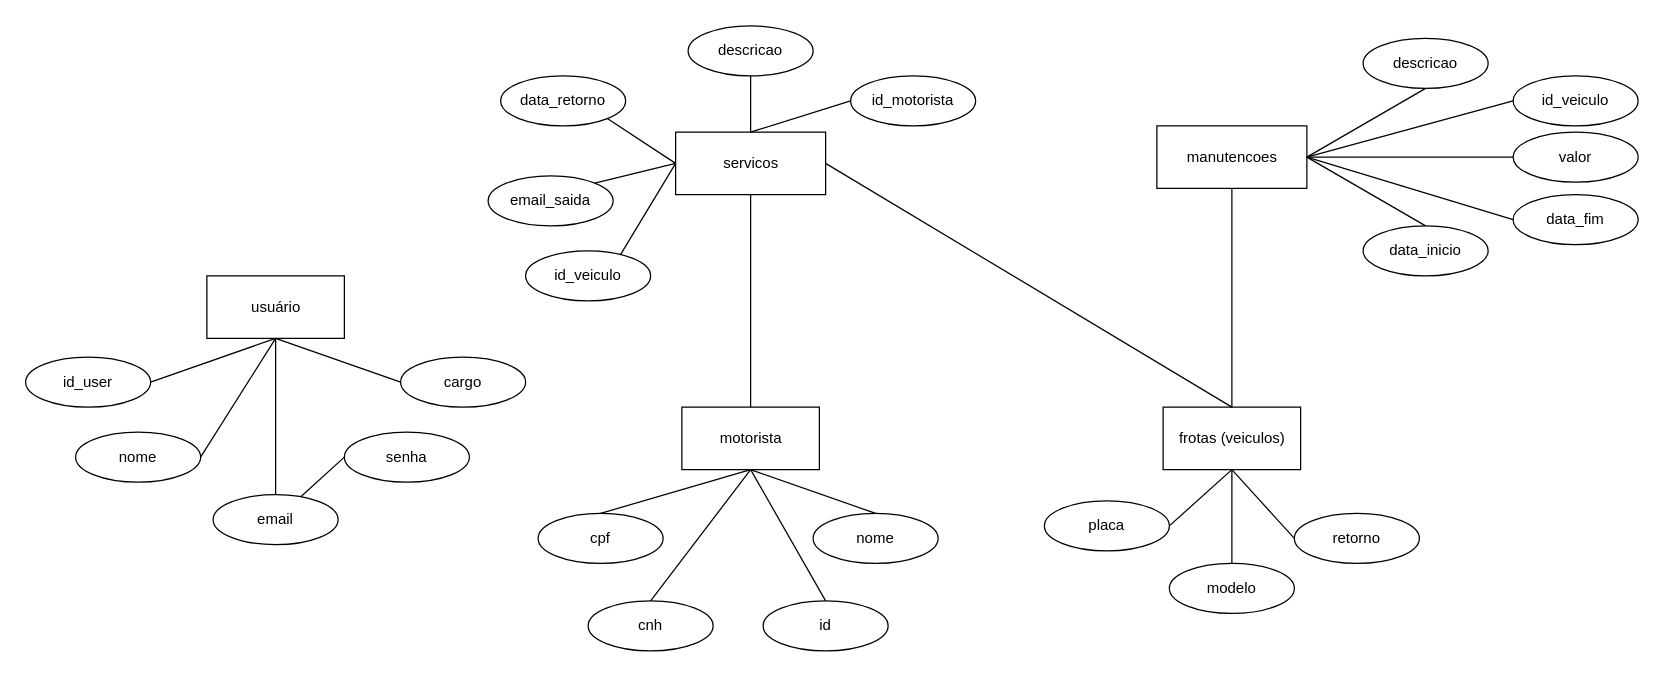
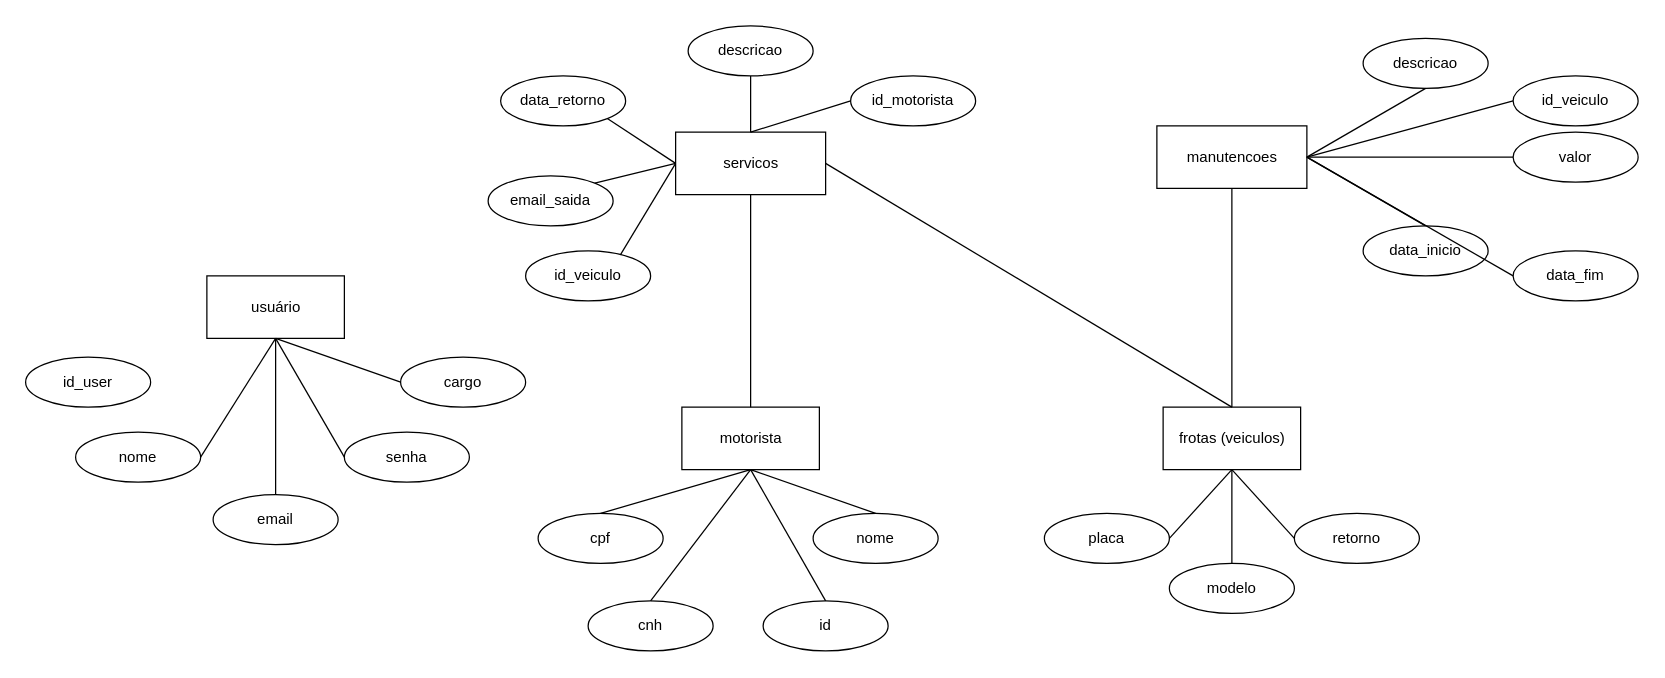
(1576, 219) -> (1576, 276)
(211, 361) -> none
(323, 477) -> (311, 399)
(1107, 526) -> (1107, 538)
